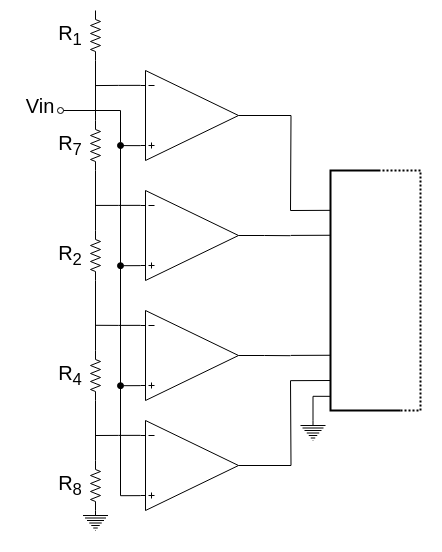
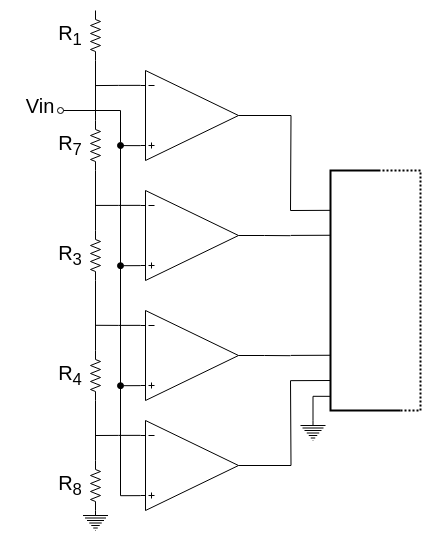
(71, 256) -> (71, 256)
